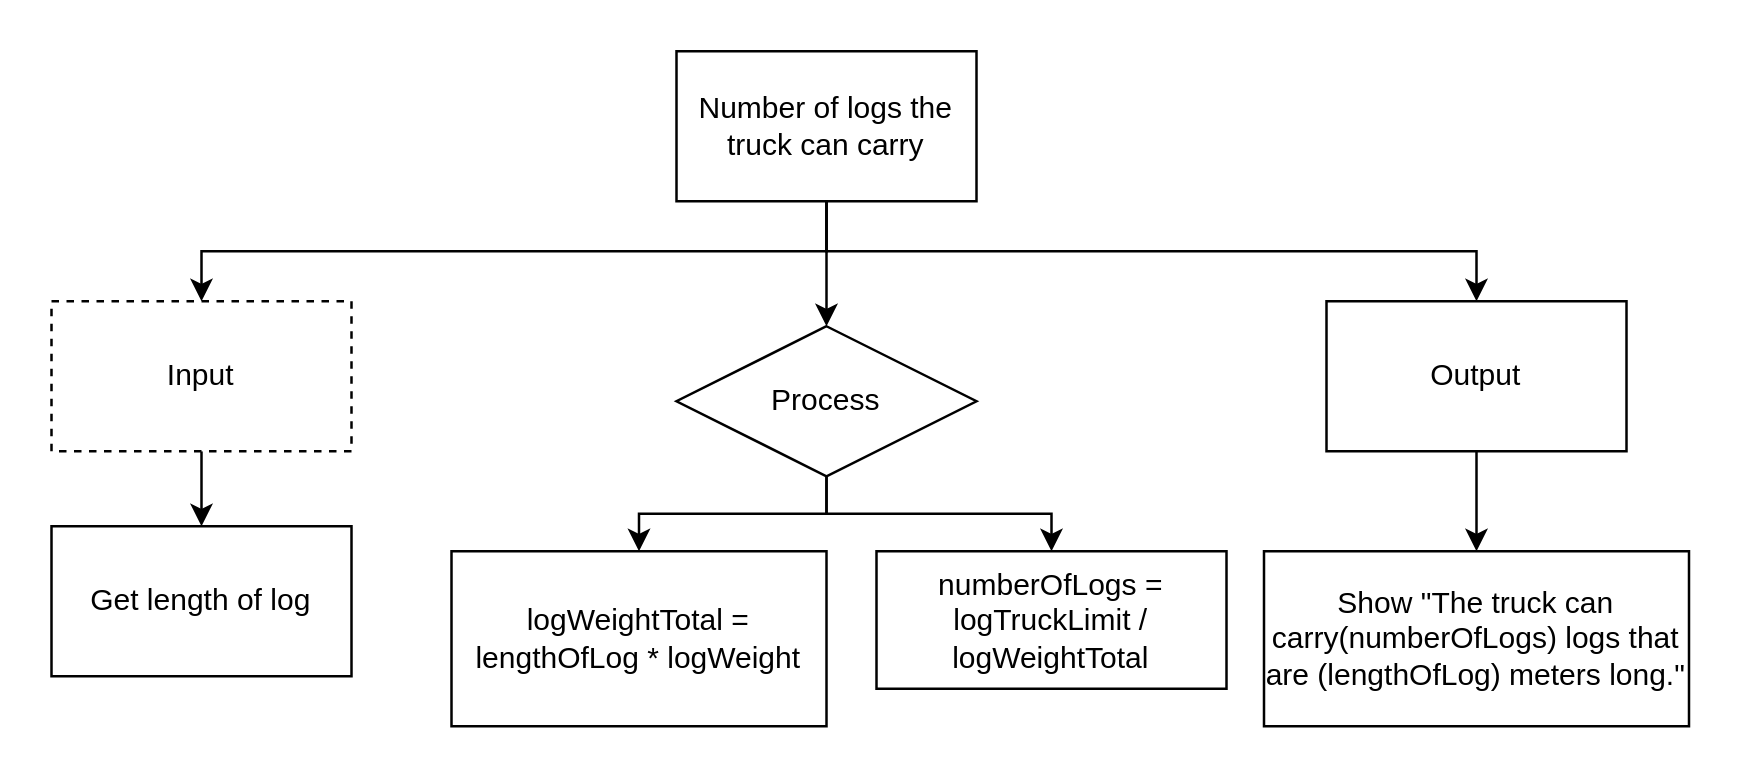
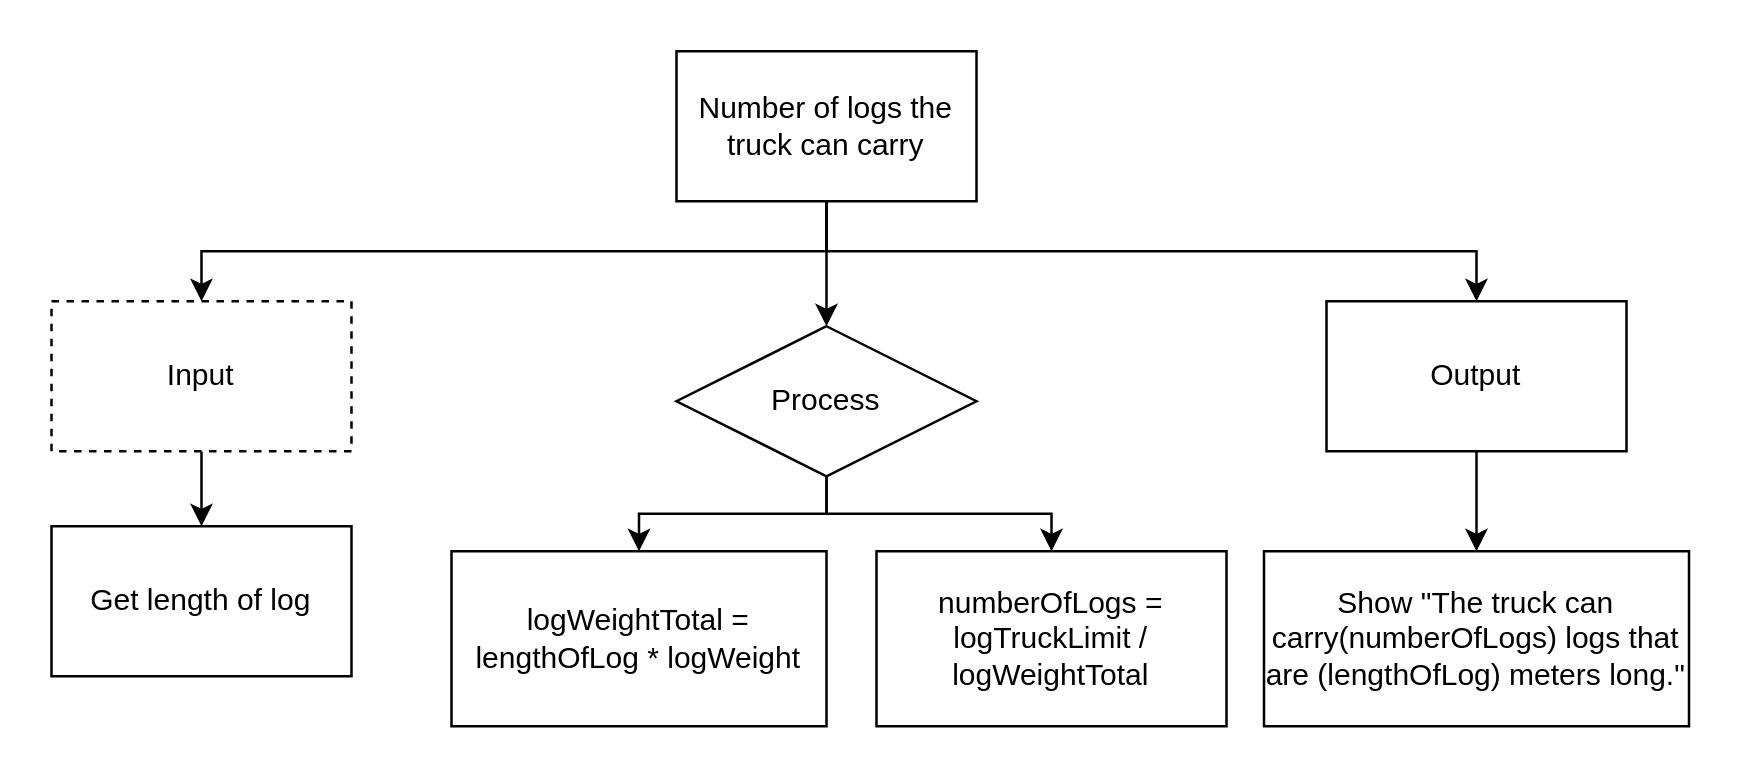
(1051, 620) -> (1051, 639)
